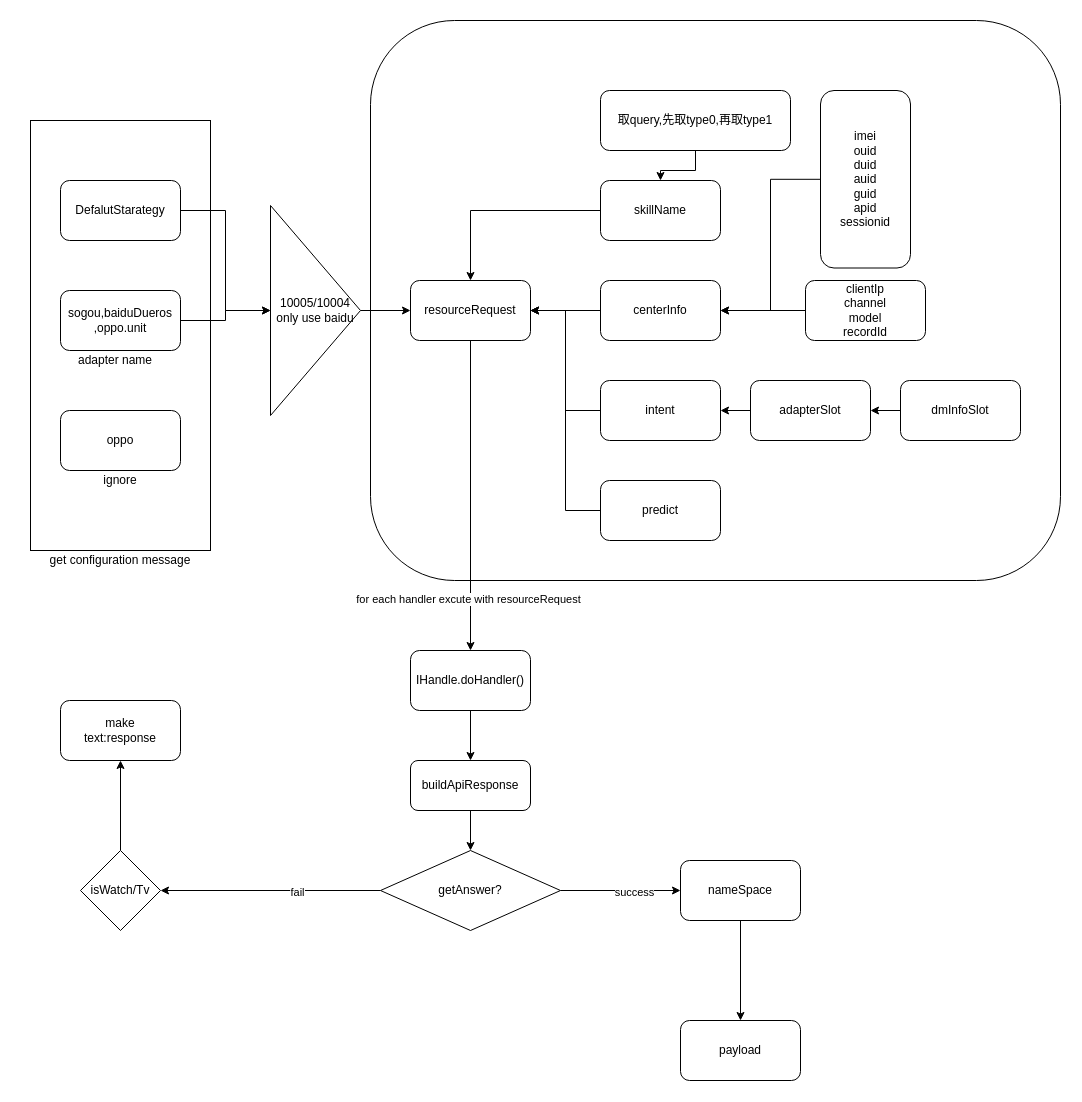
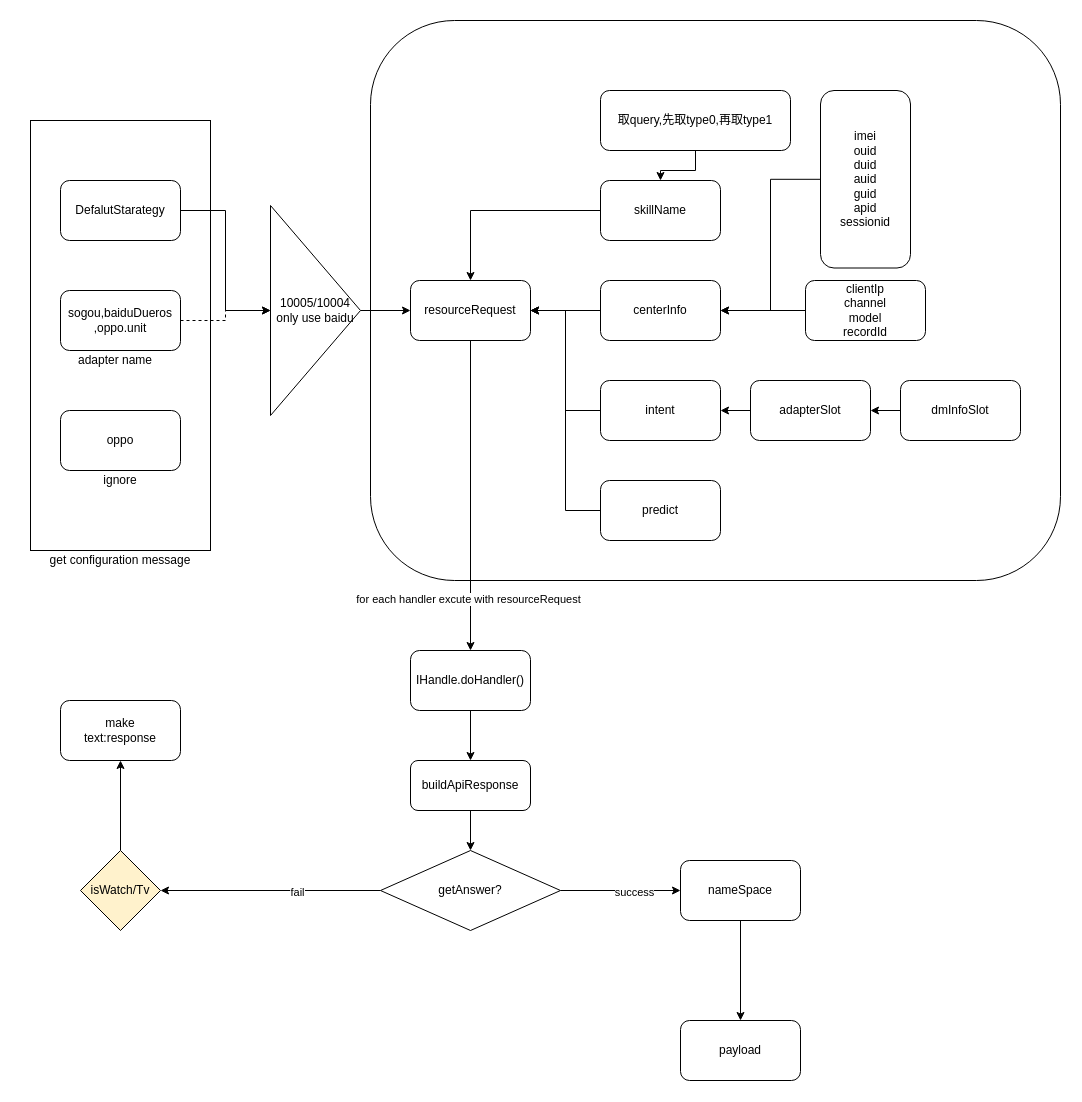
(208, 321) -> (208, 321)
(121, 891) -> (121, 891)
